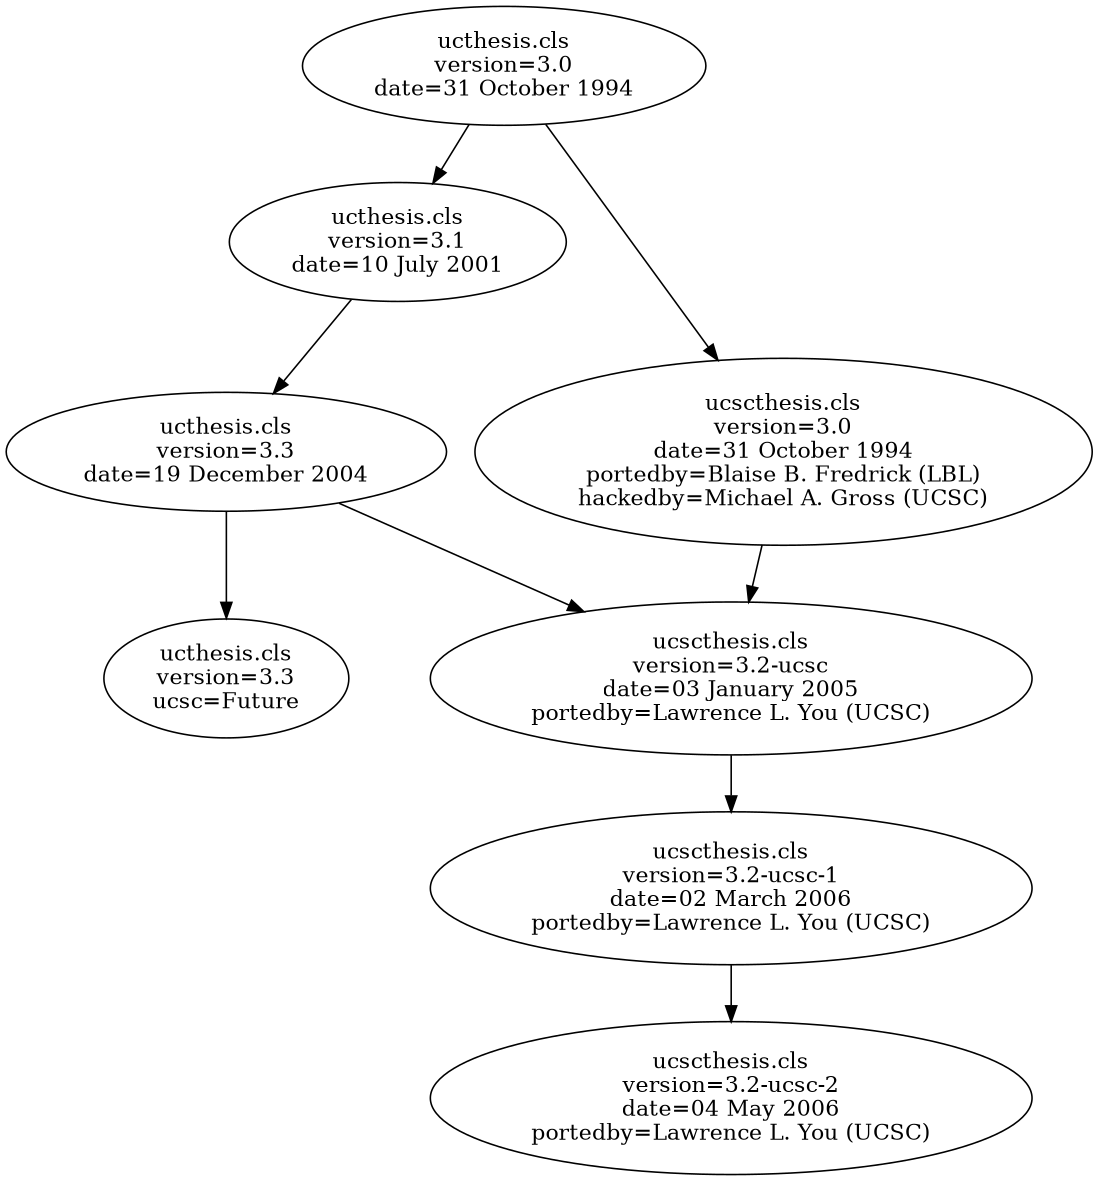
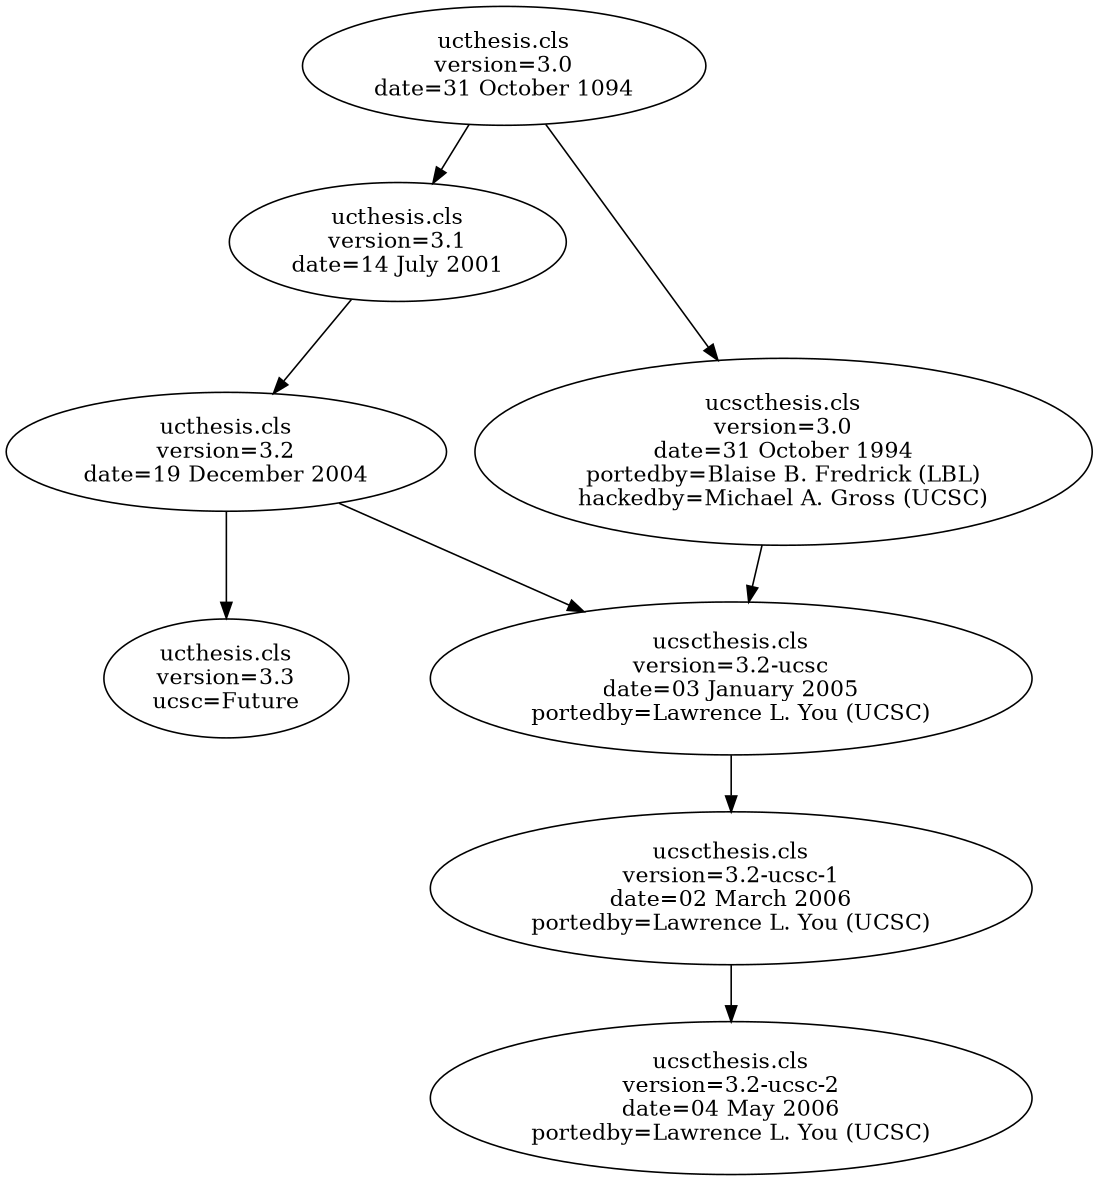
(504, 66) -> (504, 66)
(398, 242) -> (398, 242)
(226, 452) -> (226, 452)
